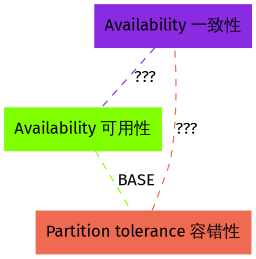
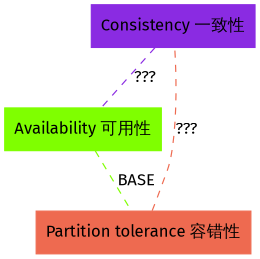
(173, 26) -> (173, 26)
